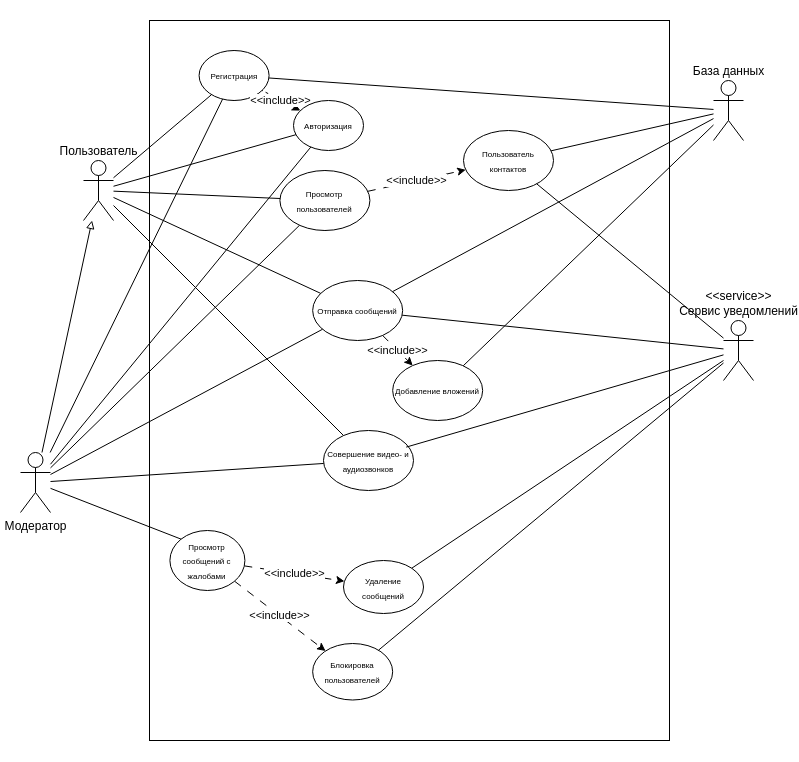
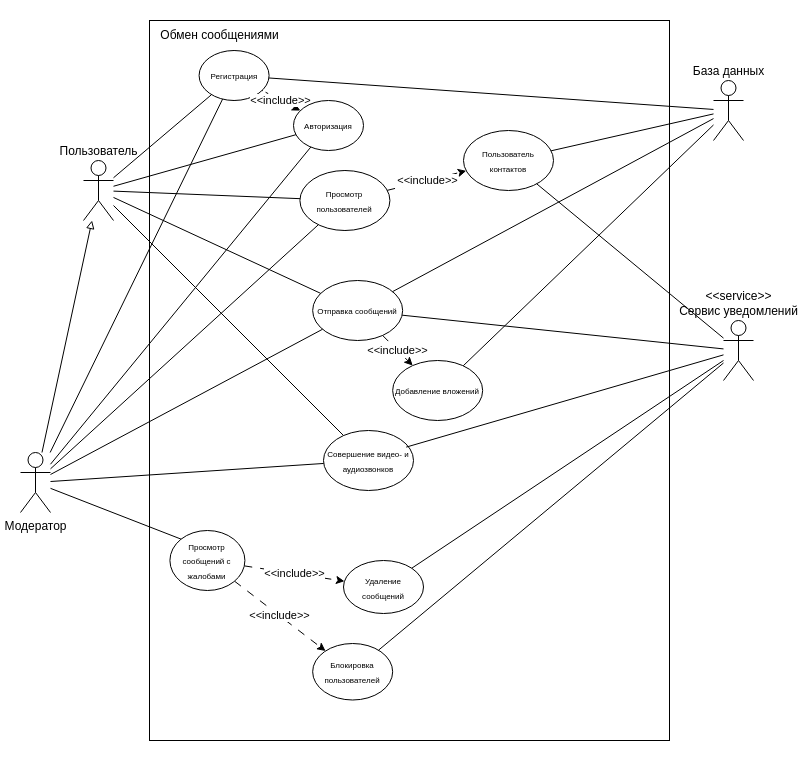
none -> (220, 36)
(325, 201) -> (345, 201)
